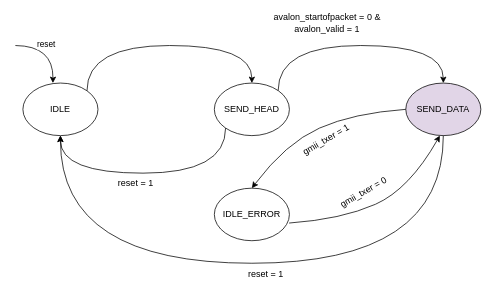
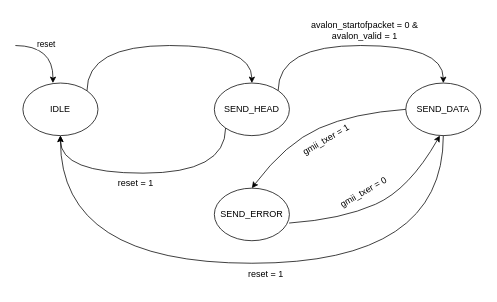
(327, 23) -> (364, 30)
(443, 109) -> (443, 109)
(252, 214) -> (252, 214)
